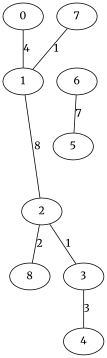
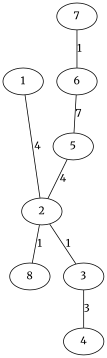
(23, 16) -> none
(50, 49) -> (77, 49)
(38, 146) -> (38, 146)
none -> (58, 179)
(40, 244) -> (40, 244)
